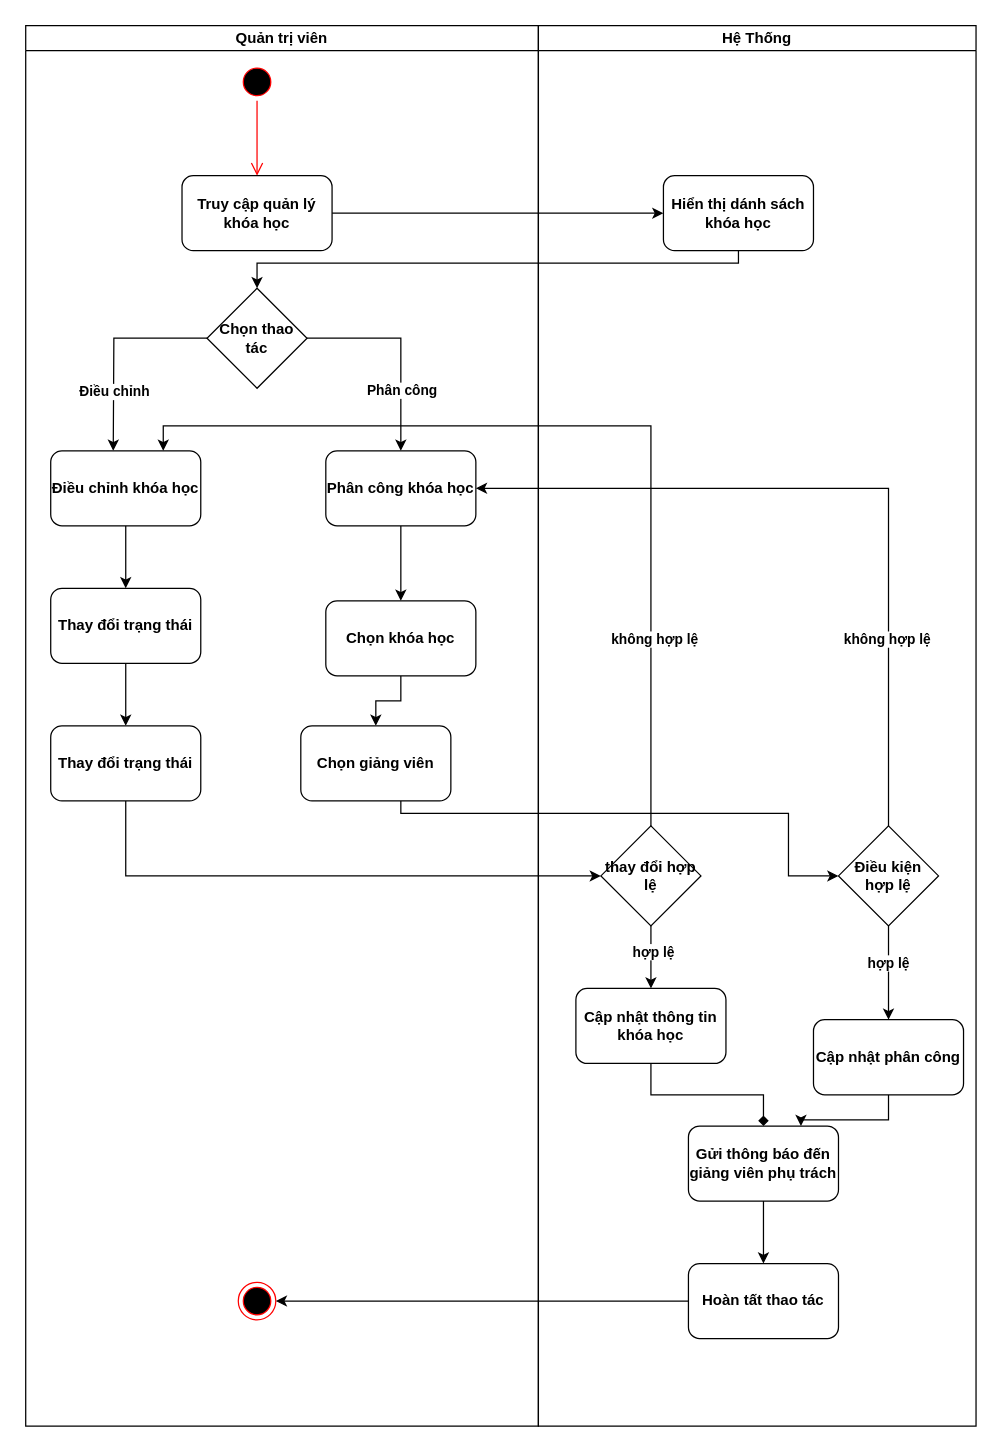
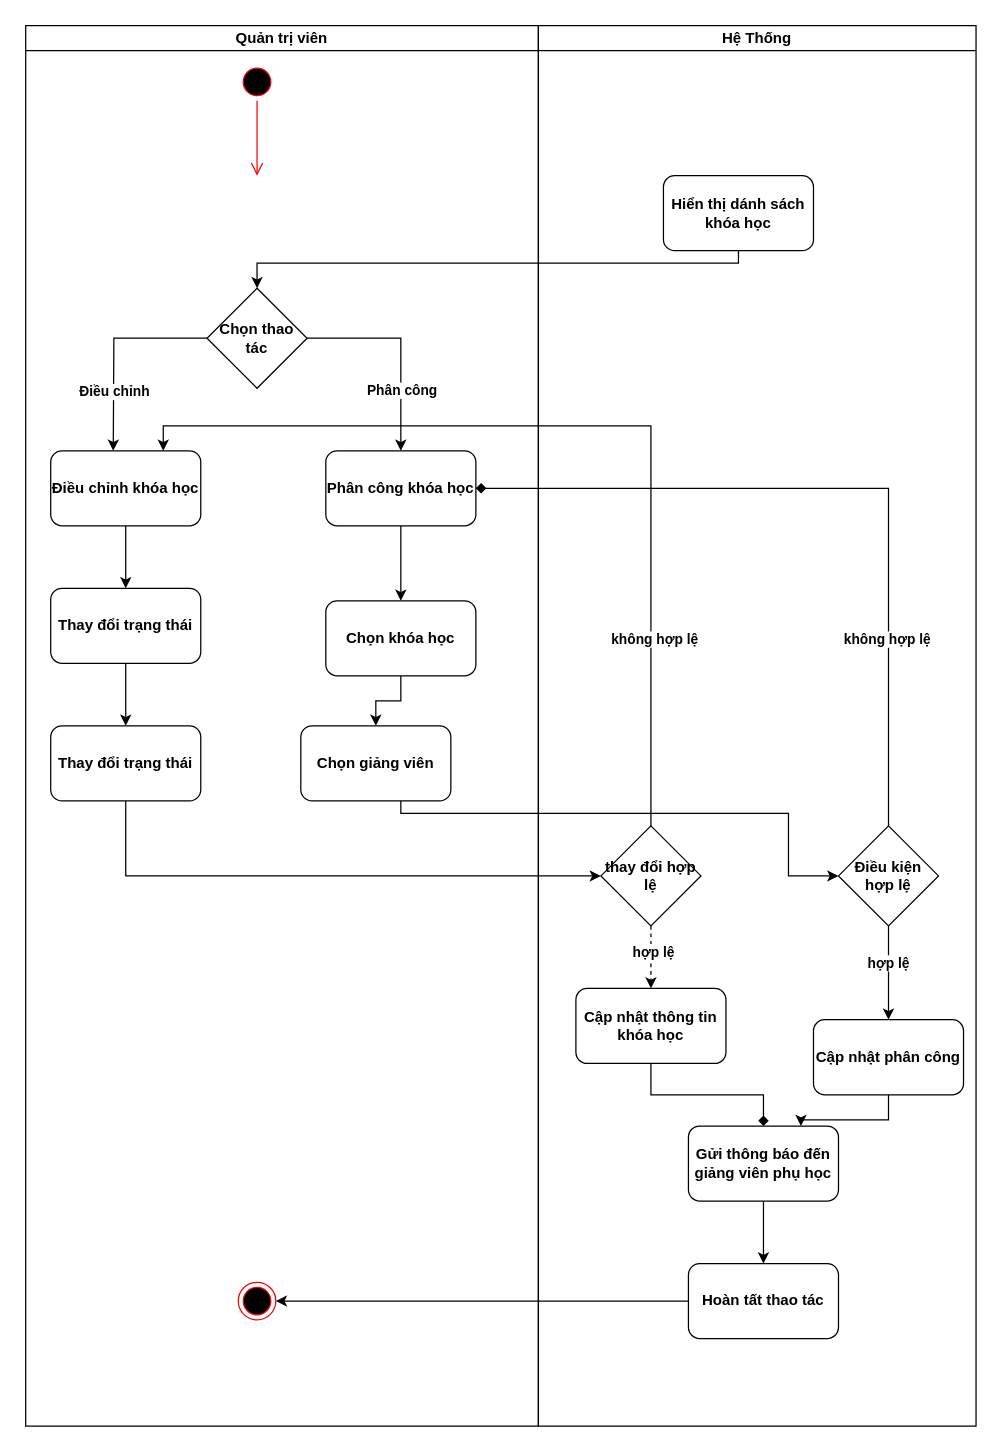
(257, 213) -> none
(493, 213) -> none
(486, 488) -> (486, 488)
(651, 968) -> (651, 968)
(763, 1163) -> (763, 1163)
